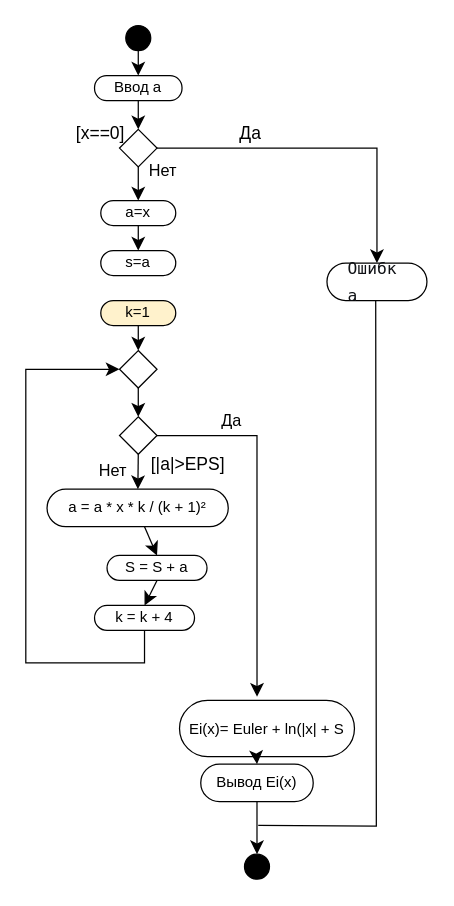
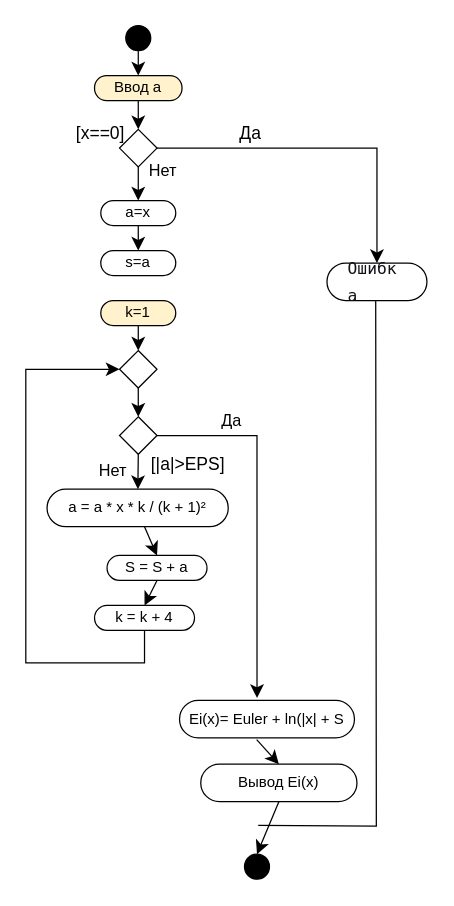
(138, 88) -> (138, 88)
(267, 729) -> (267, 719)
(257, 783) -> (279, 783)
